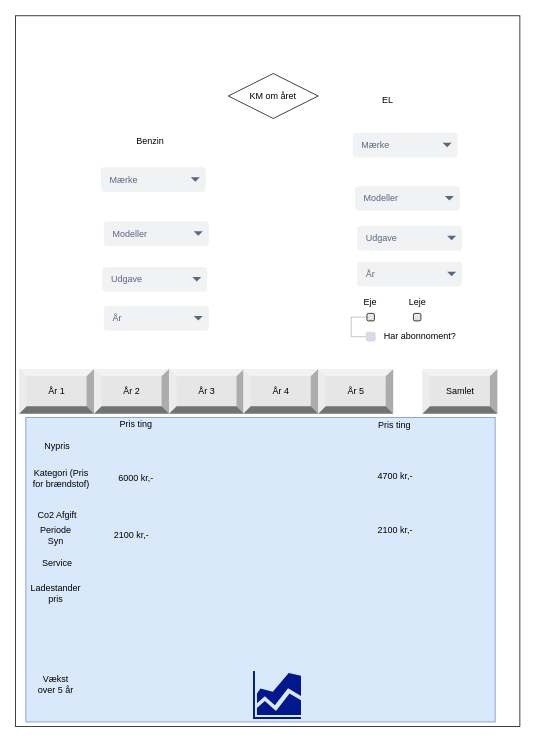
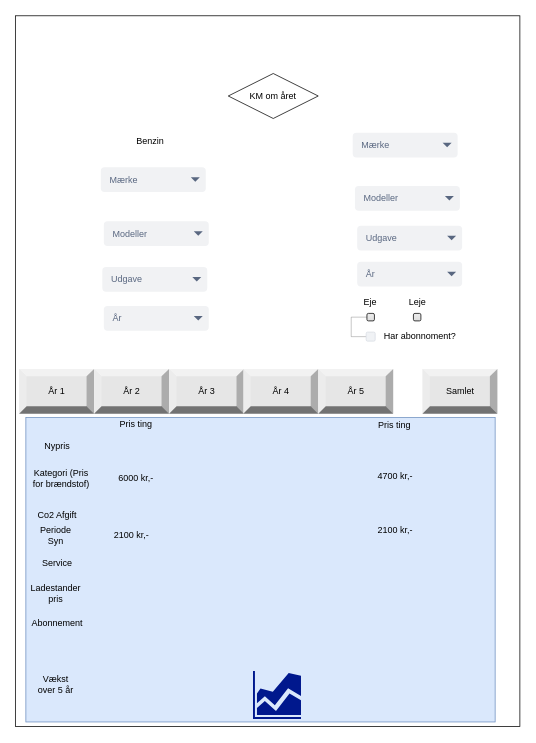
(388, 100) -> none
(371, 336) -> (371, 336)
none -> (57, 623)
